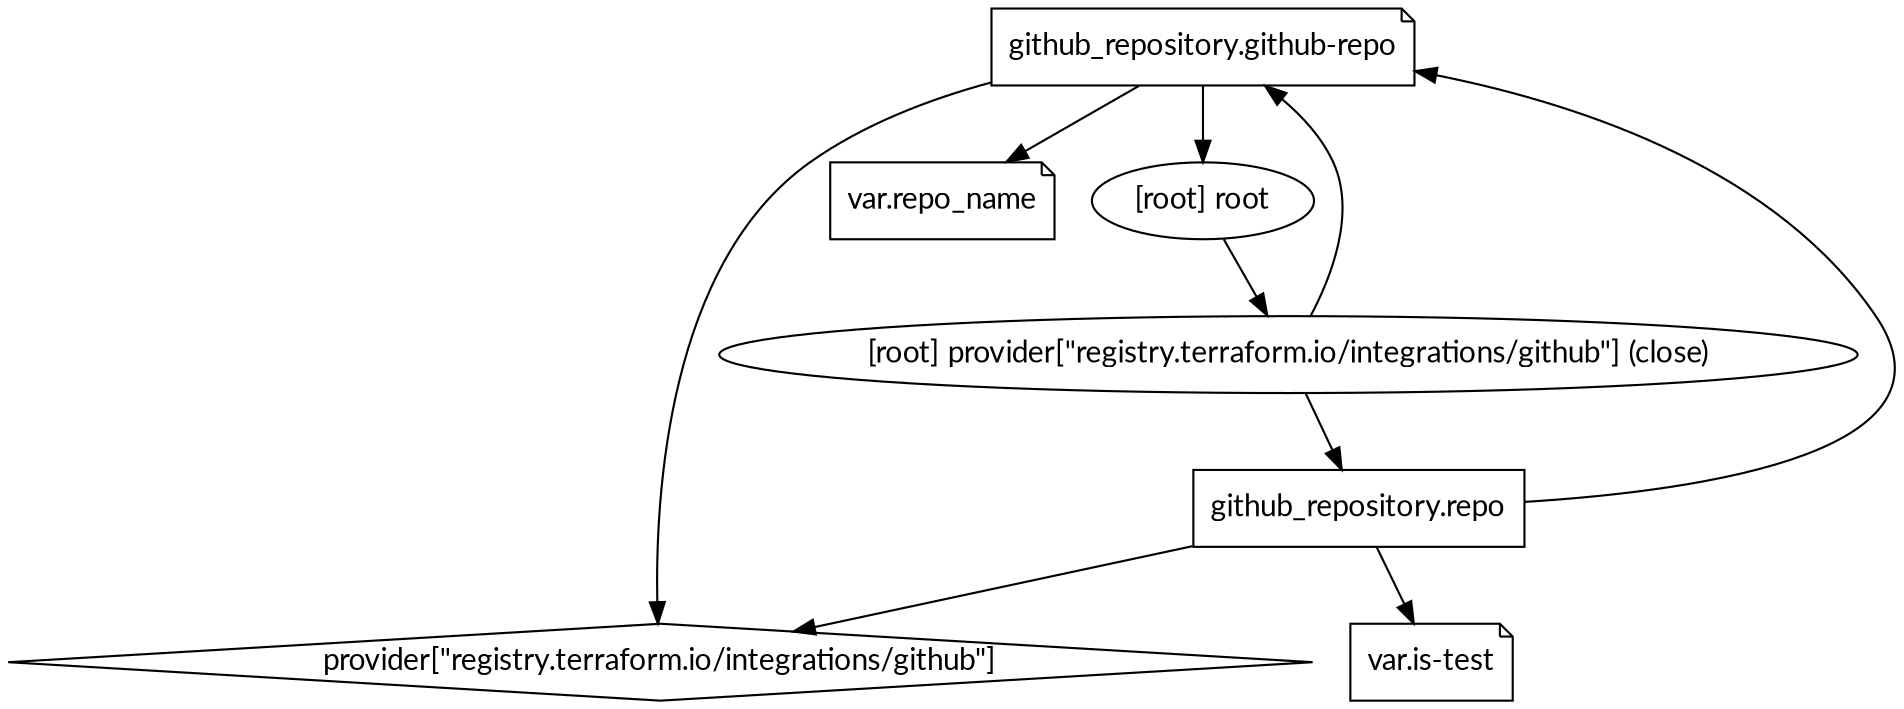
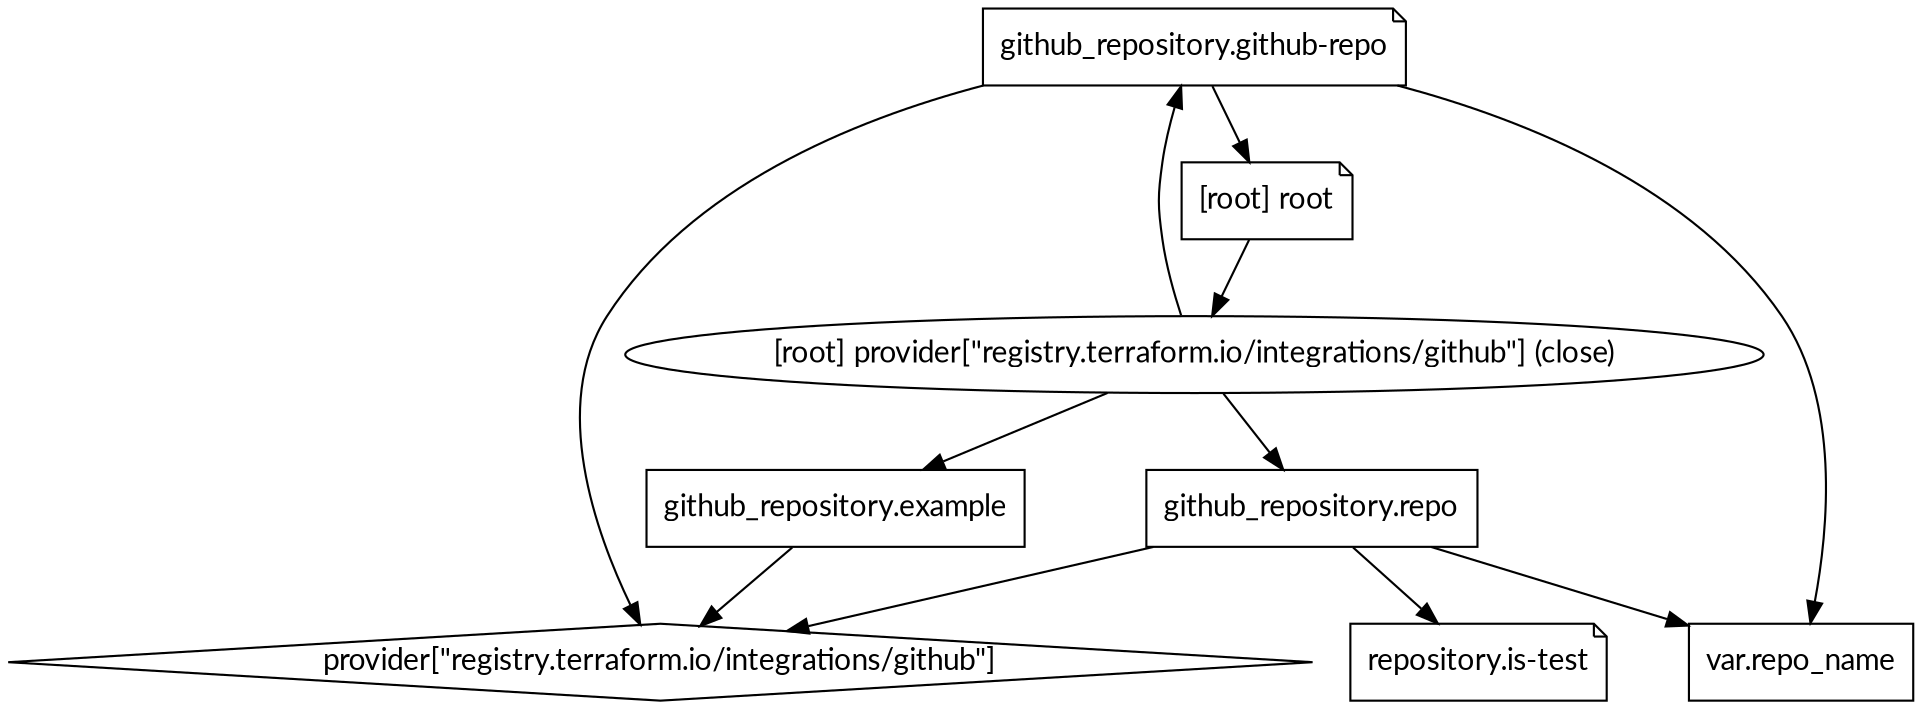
(942, 201) -> (1801, 662)
(1203, 201) -> (1267, 201)
(1863, 300) -> (1549, 583)
none -> (836, 508)
(1432, 662) -> (1479, 662)
